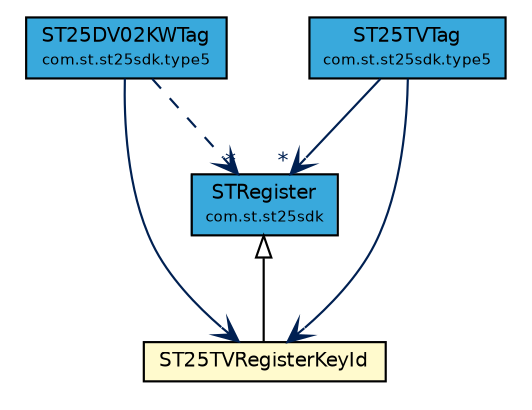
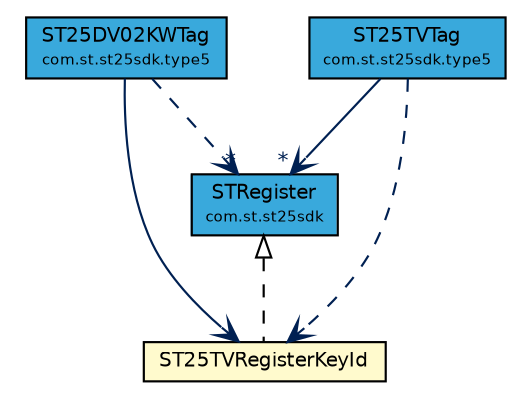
(386, 216) -> (386, 216)
(264, 300) -> (264, 300)
